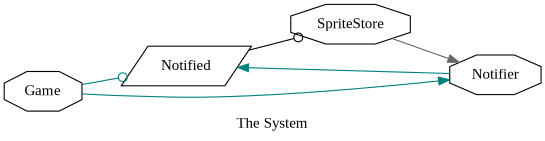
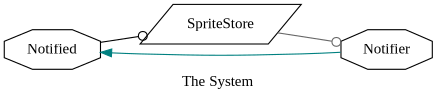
(351, 24) -> (221, 24)
(420, 49) -> (305, 37)
(186, 66) -> (52, 50)
(43, 91) -> none
